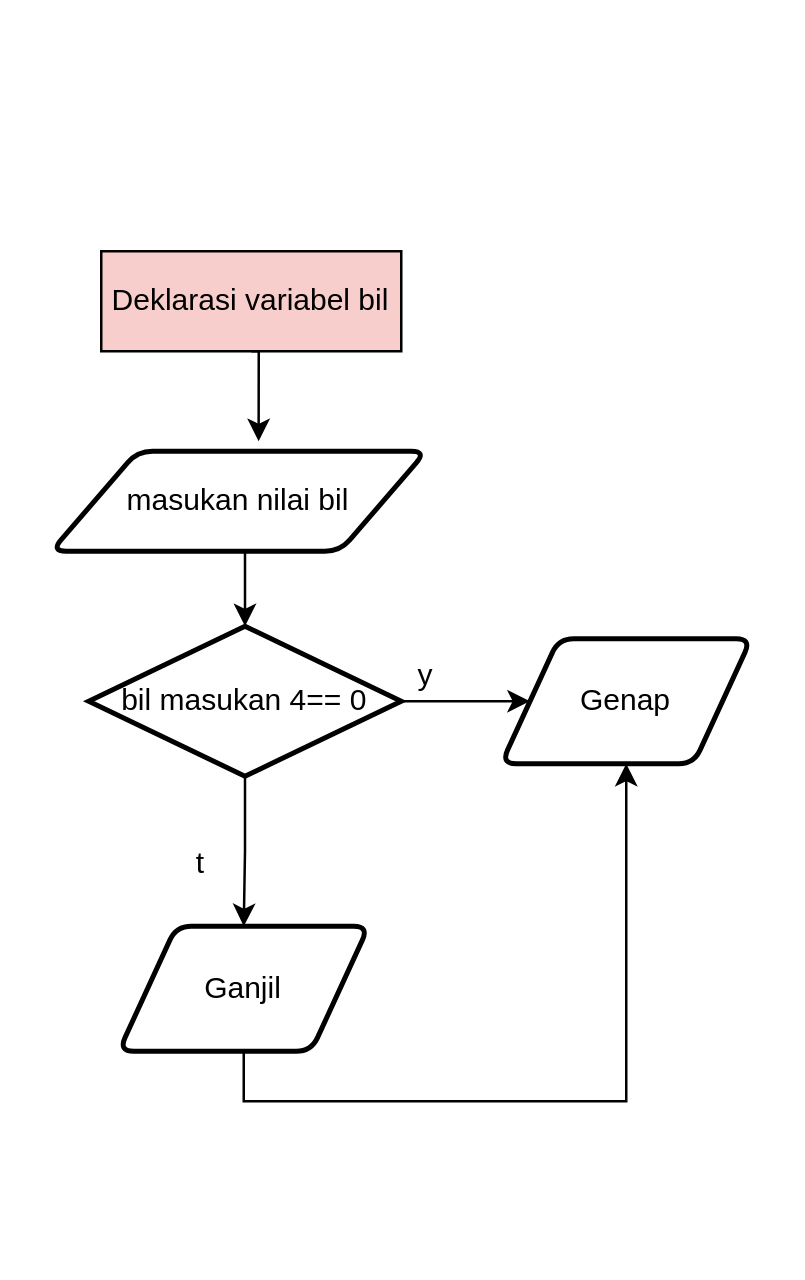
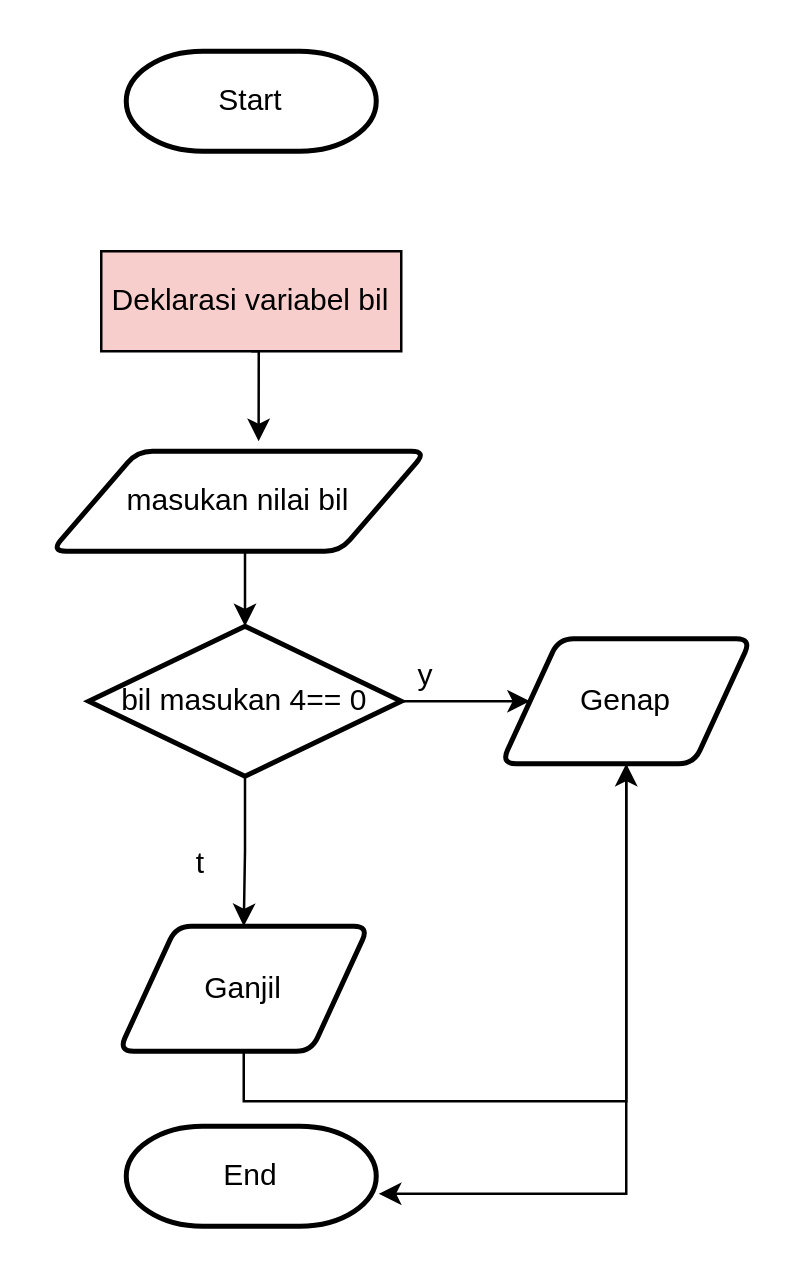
none -> (251, 101)
none -> (251, 1176)
none -> (555, 1194)
